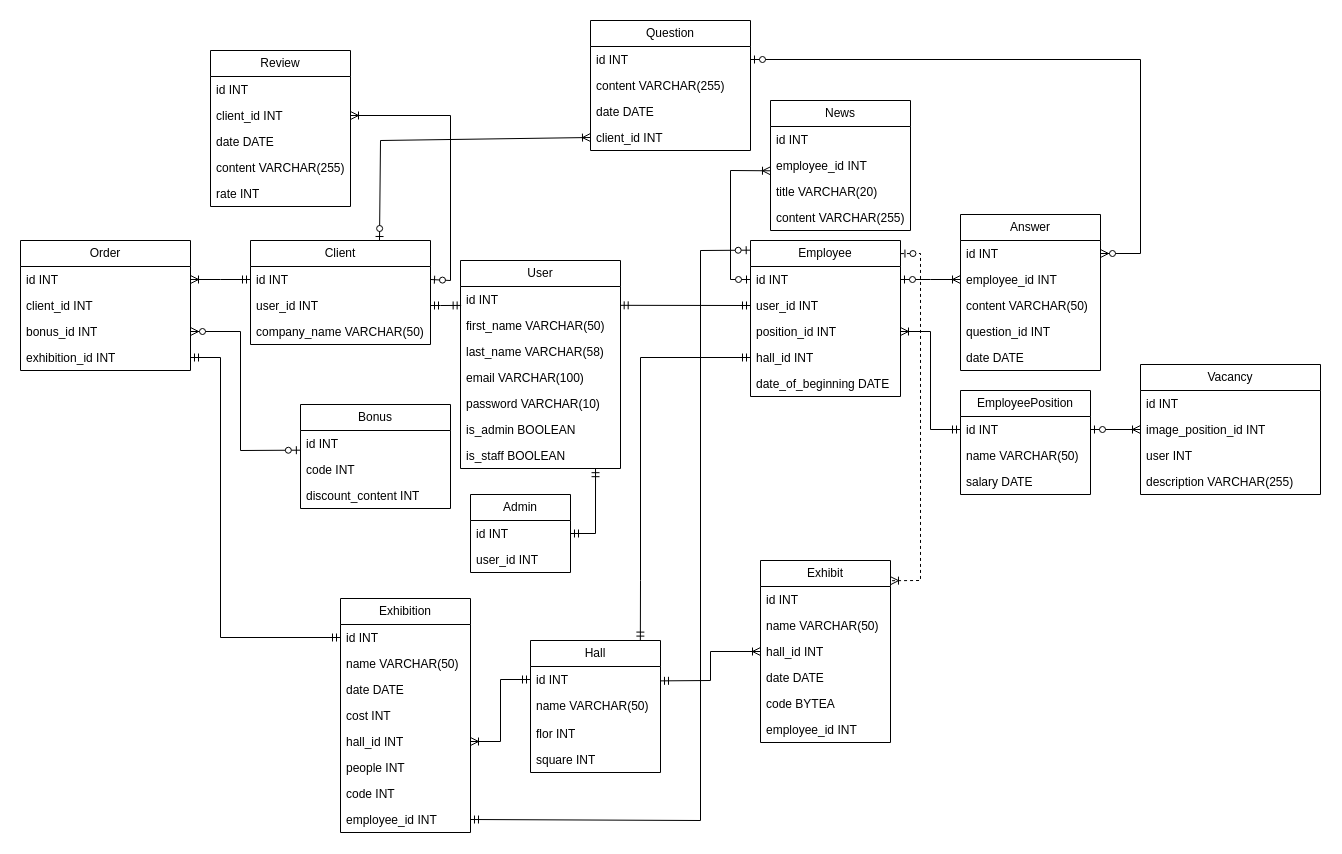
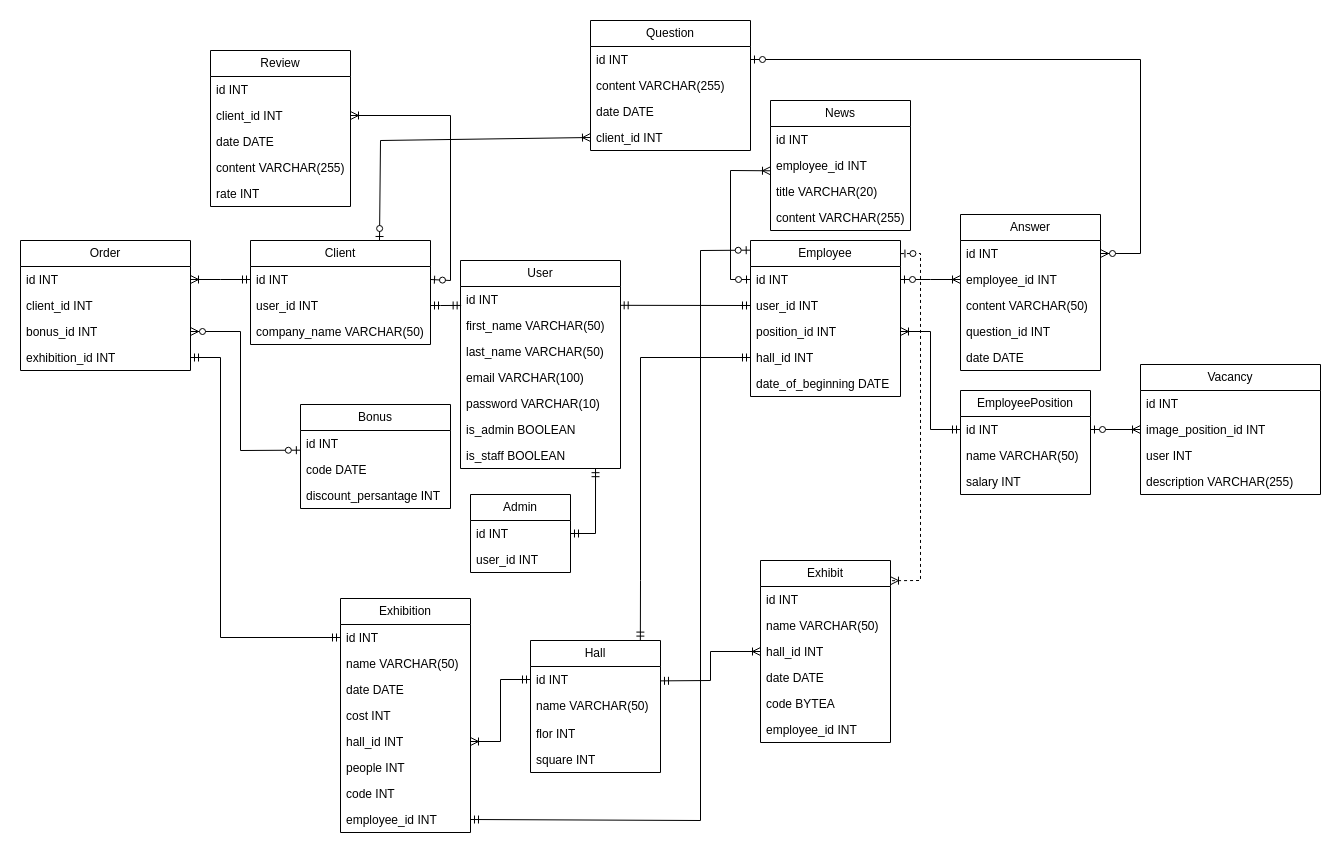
(534, 353) -> (534, 353)
(332, 471) -> (335, 471)
(1000, 483) -> (997, 483)
(371, 497) -> (377, 504)
